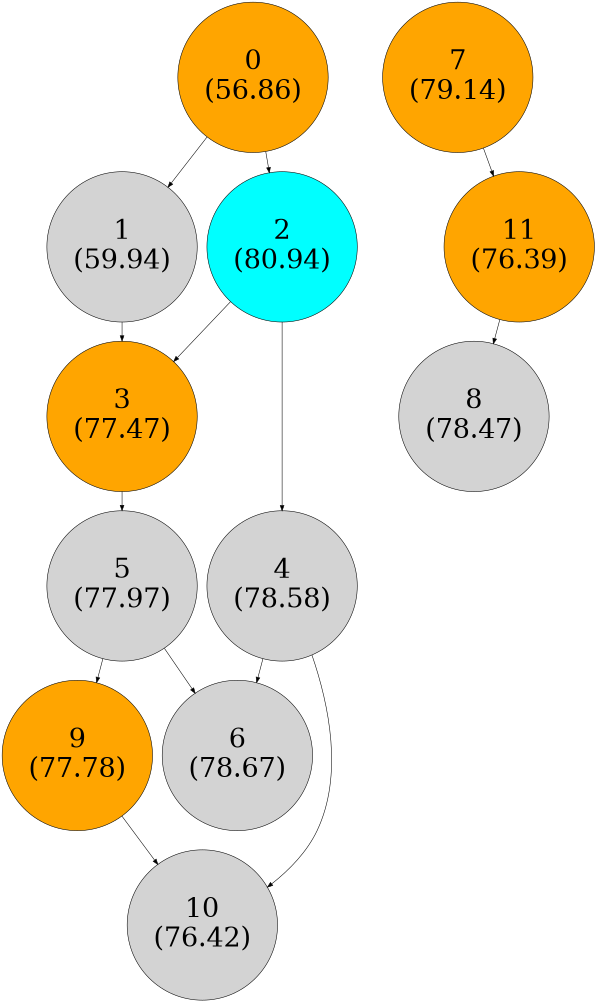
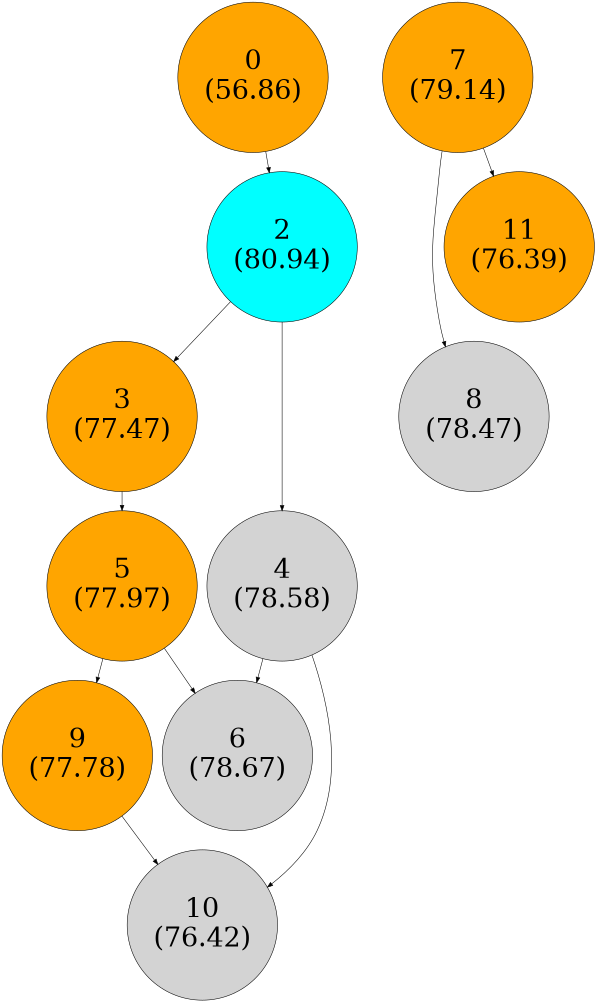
(122, 247) -> none
(497, 329) -> (433, 247)
(122, 586) -> (122, 586)
